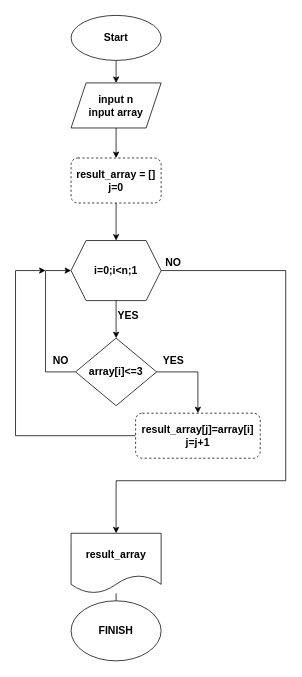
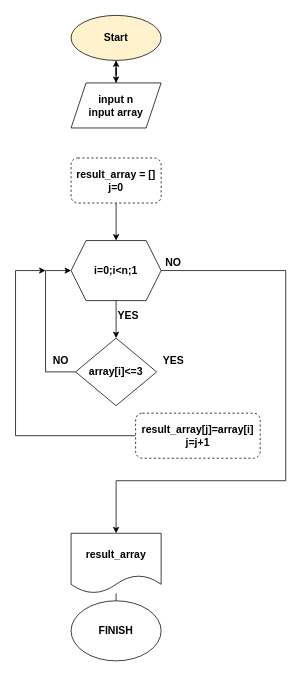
(116, 38) -> (116, 38)
(116, 151) -> (116, 81)
(197, 372) -> none
